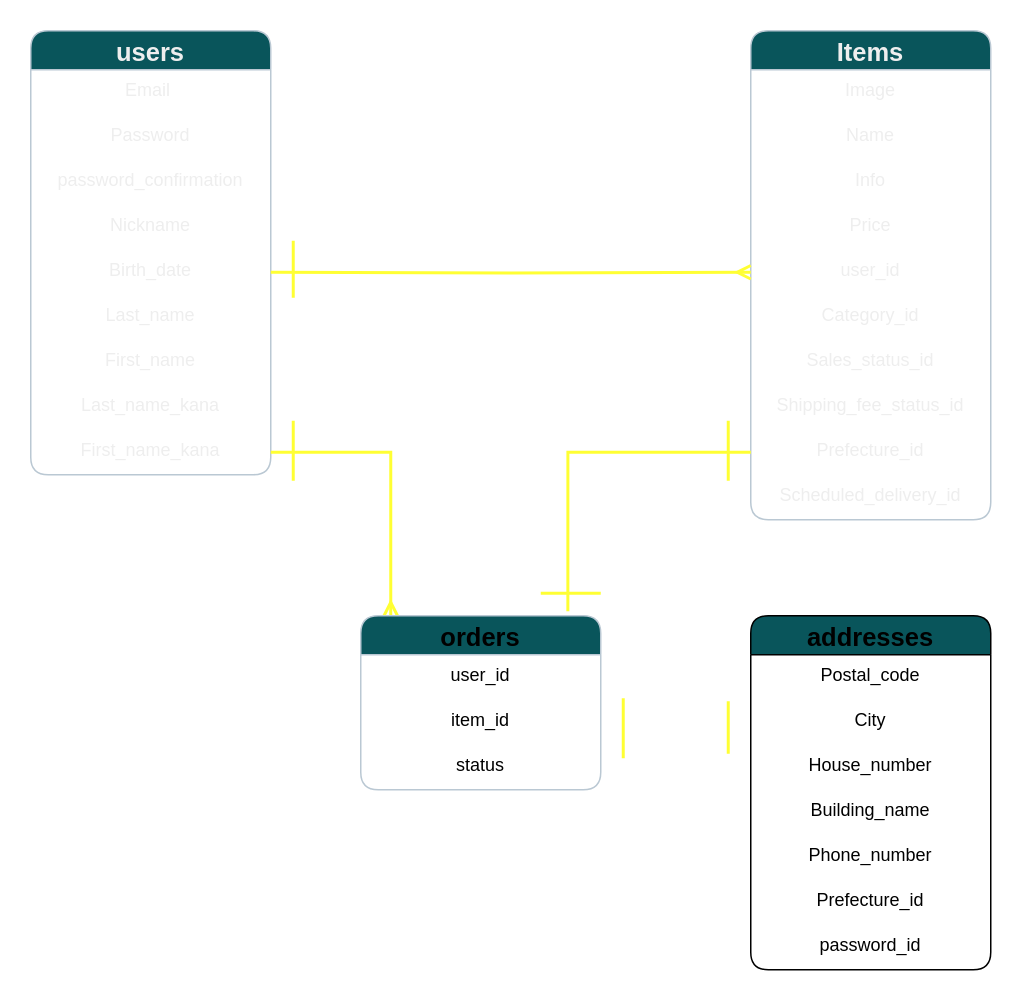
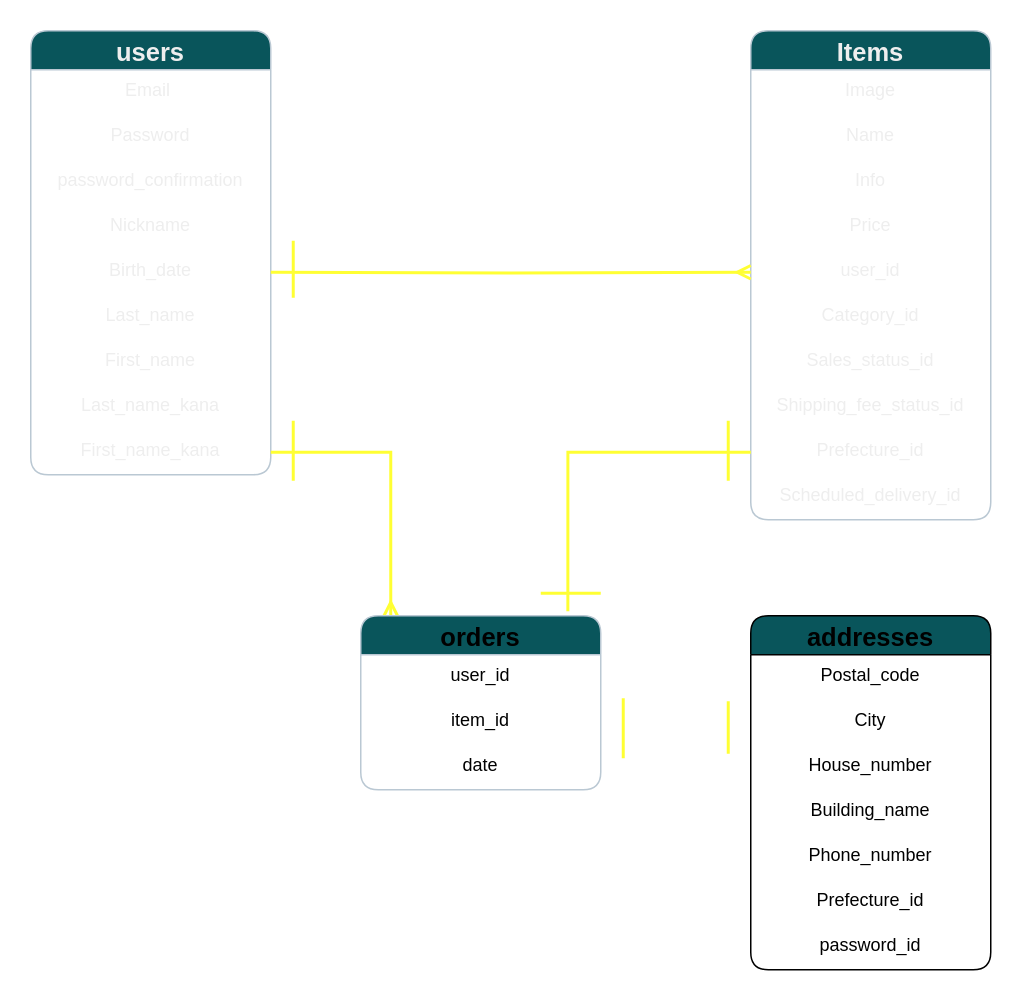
(480, 765) -> (480, 765)
